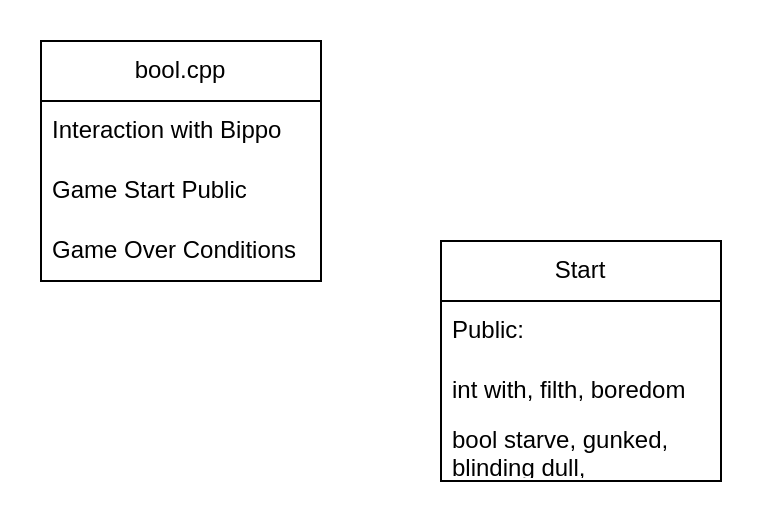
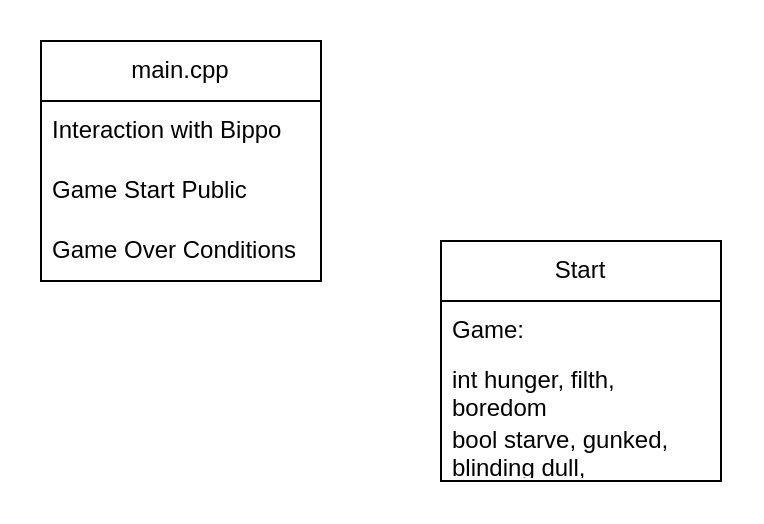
(181, 71) -> (181, 71)
(491, 331) -> (483, 331)
(583, 391) -> (583, 391)
